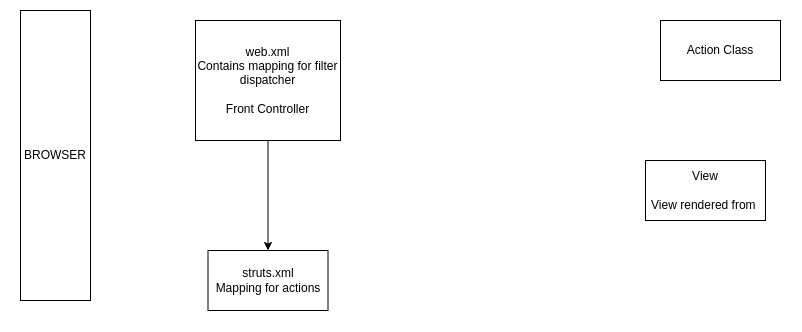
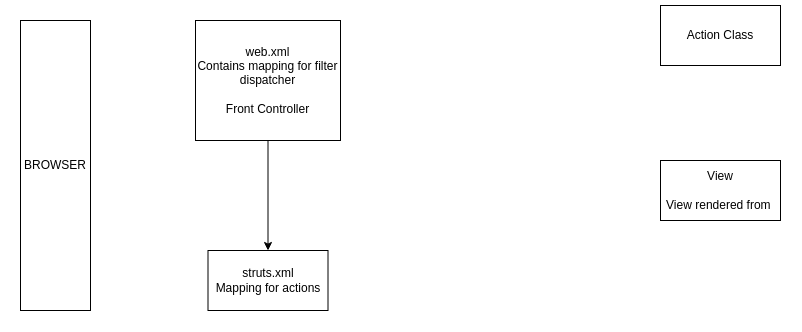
(721, 51) -> (721, 36)
(56, 156) -> (56, 166)
(706, 191) -> (721, 191)
